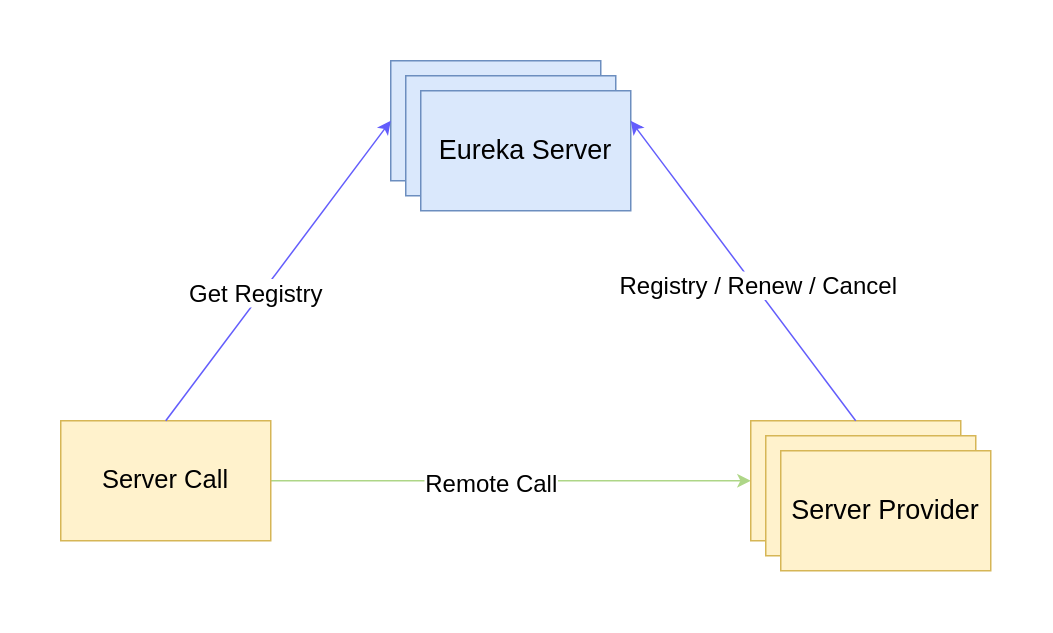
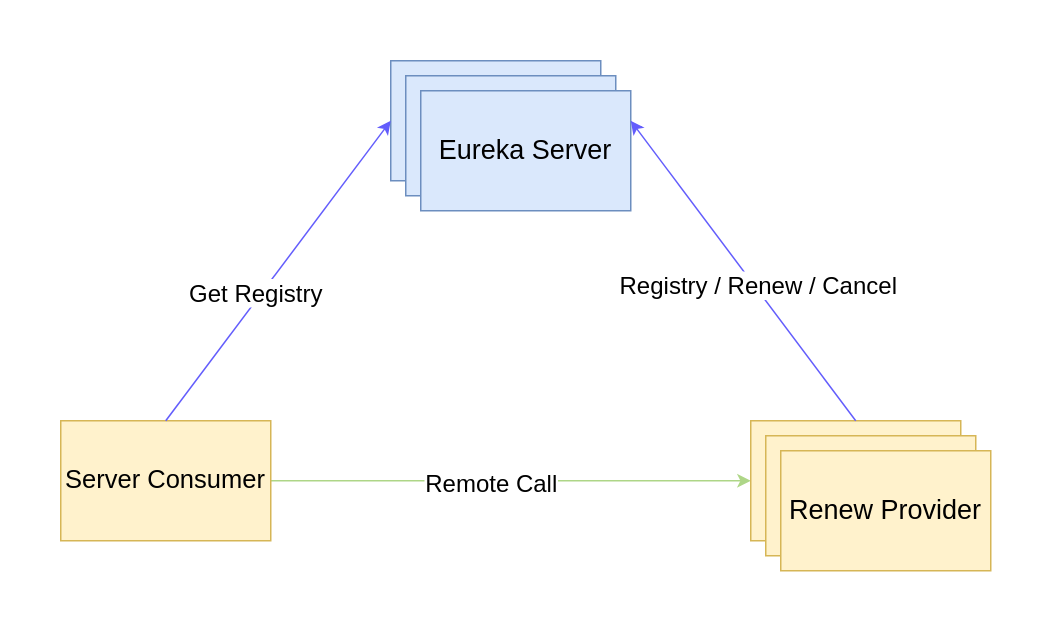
(166, 481) -> (166, 481)
(886, 511) -> (886, 511)
